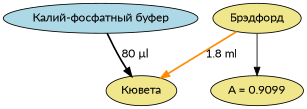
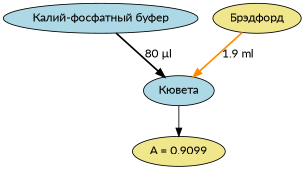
(257, 50) -> (179, 117)
(221, 54) -> (238, 54)
(141, 91) -> (179, 91)
